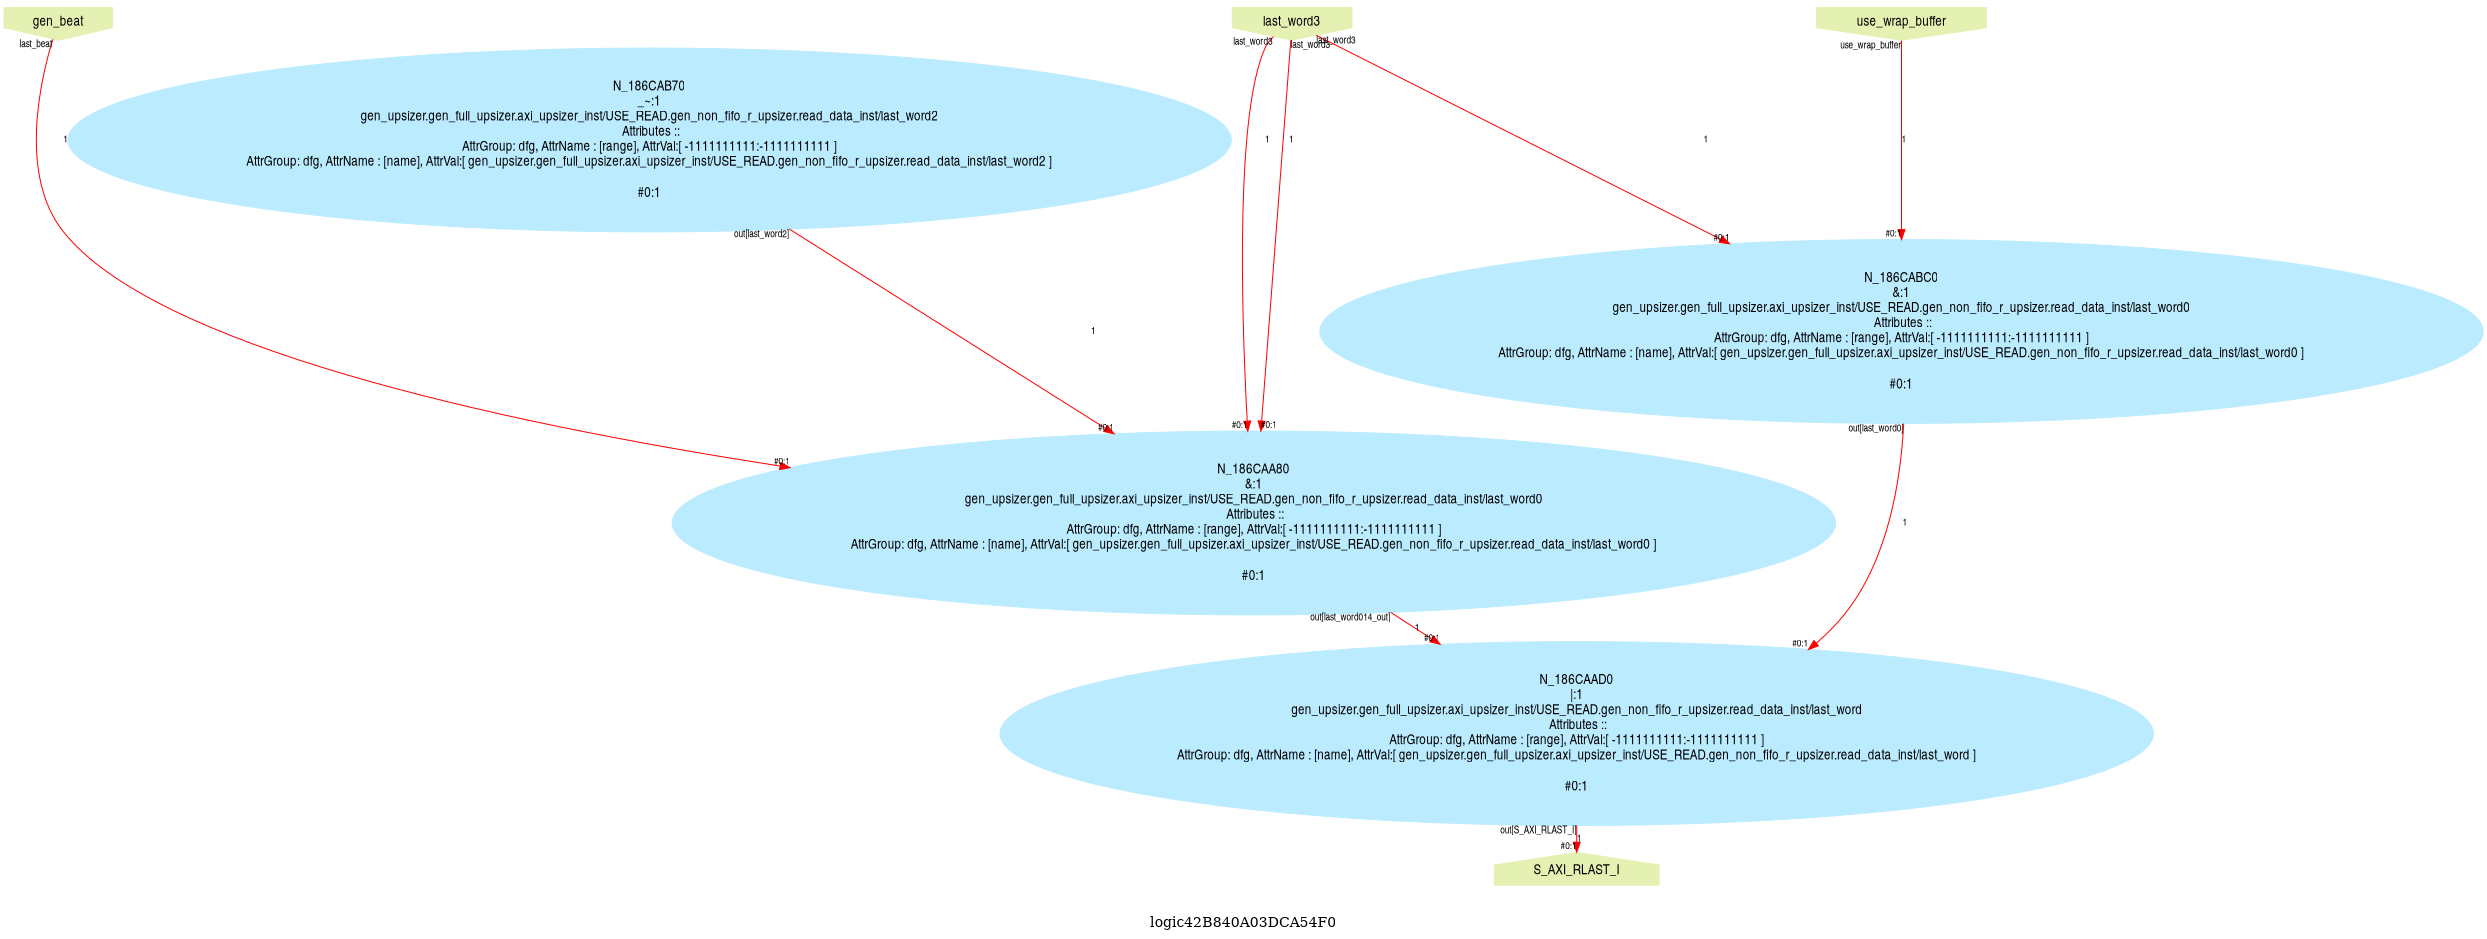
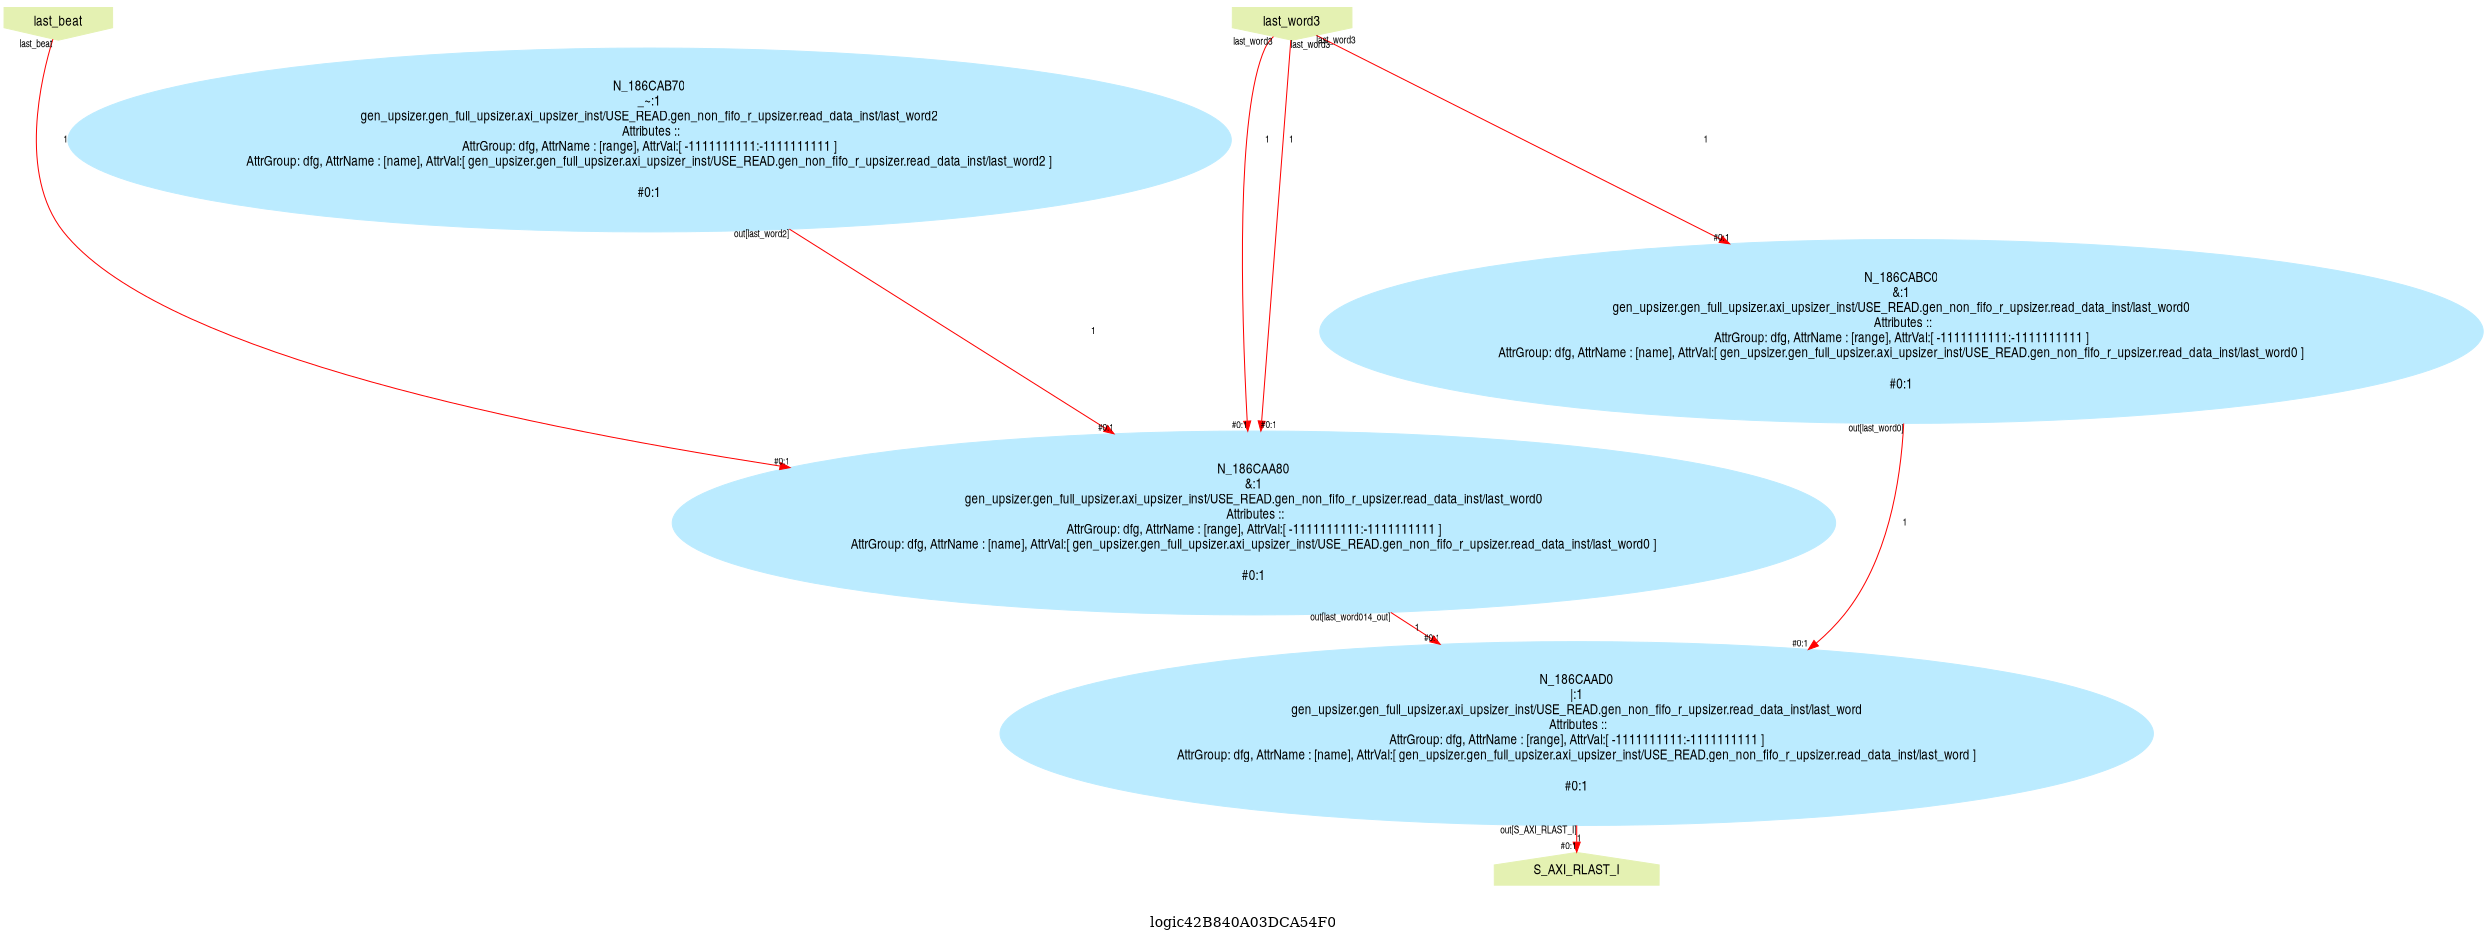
(58, 22) -> (58, 22)
(1902, 22) -> none
